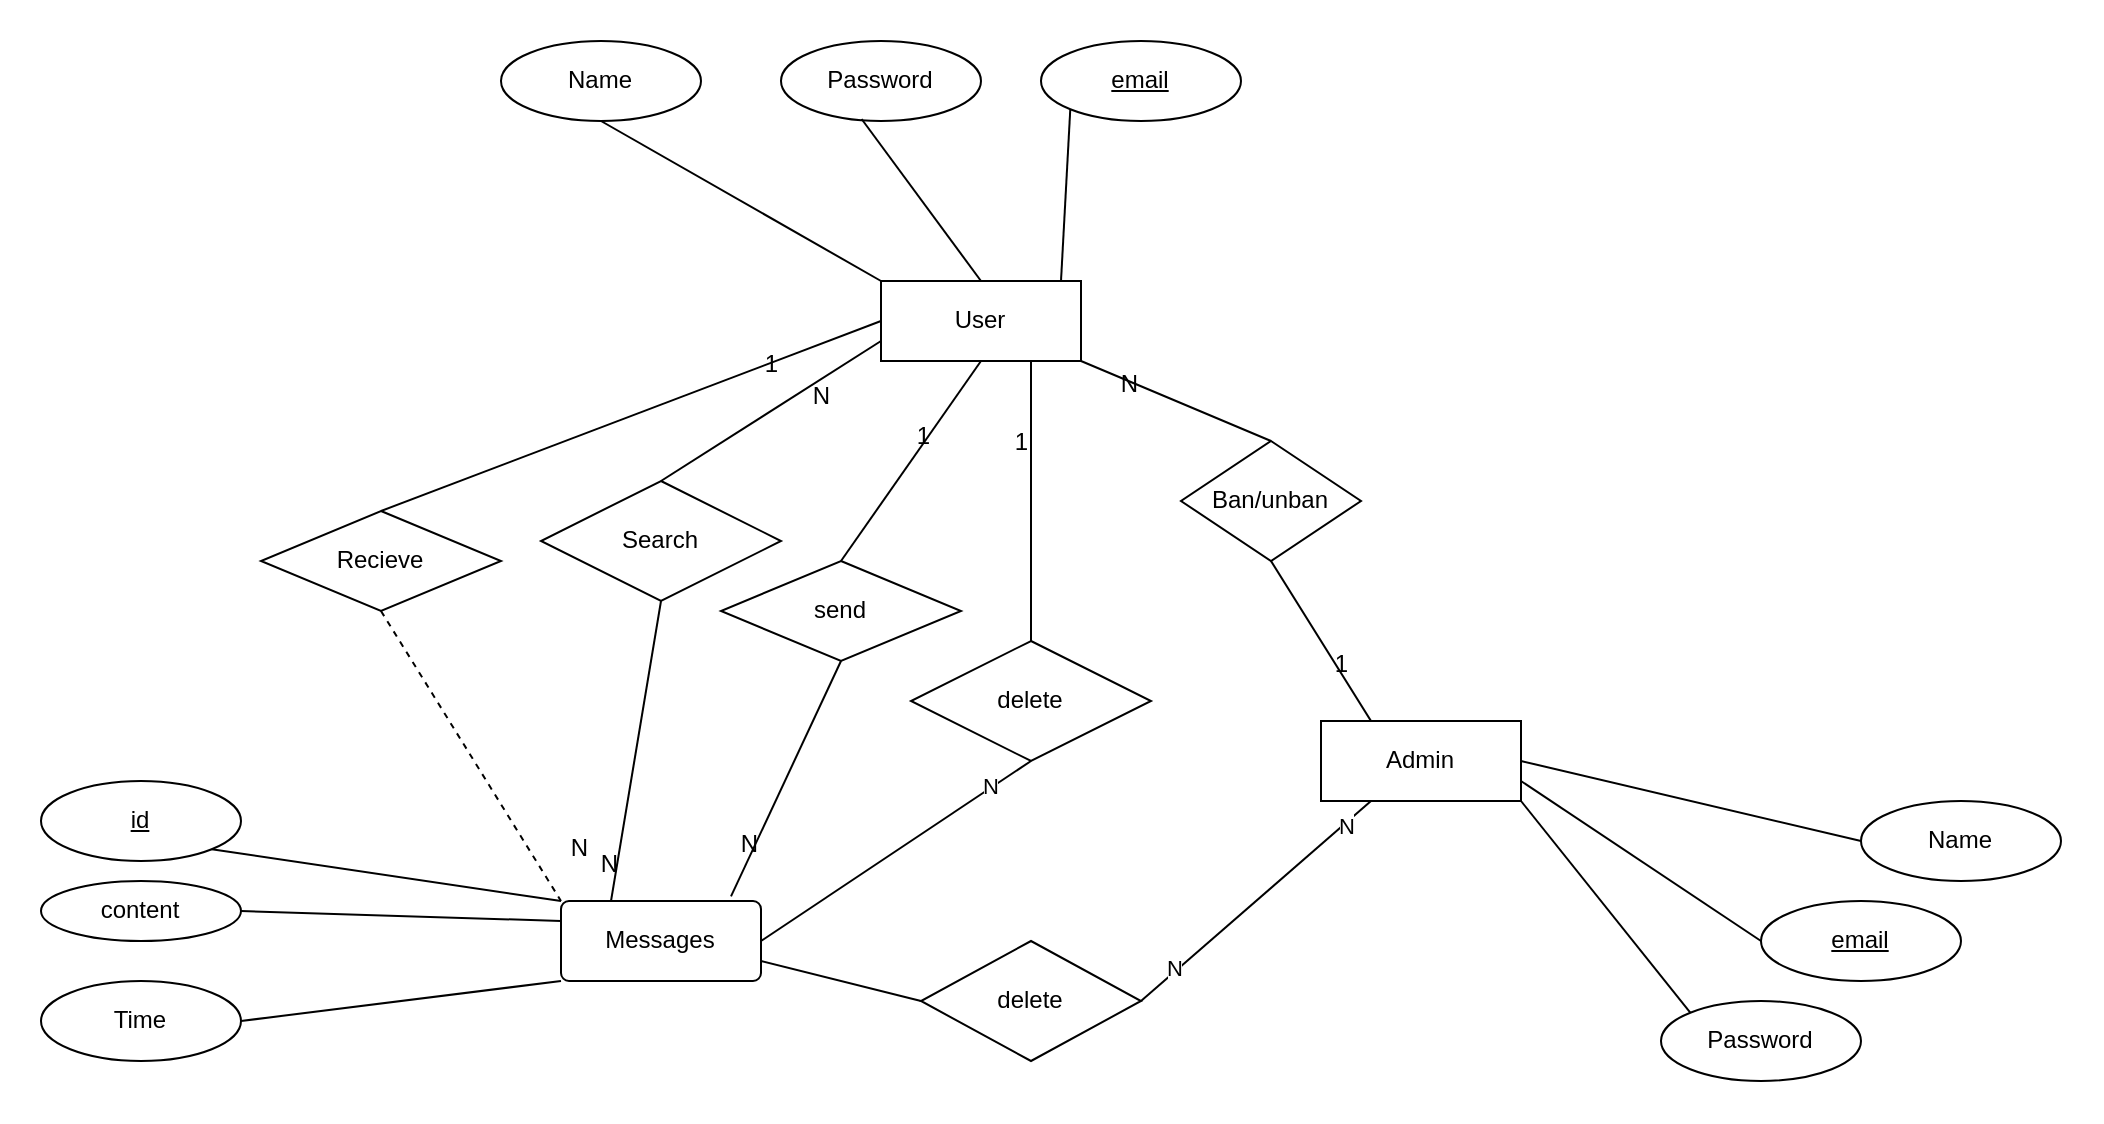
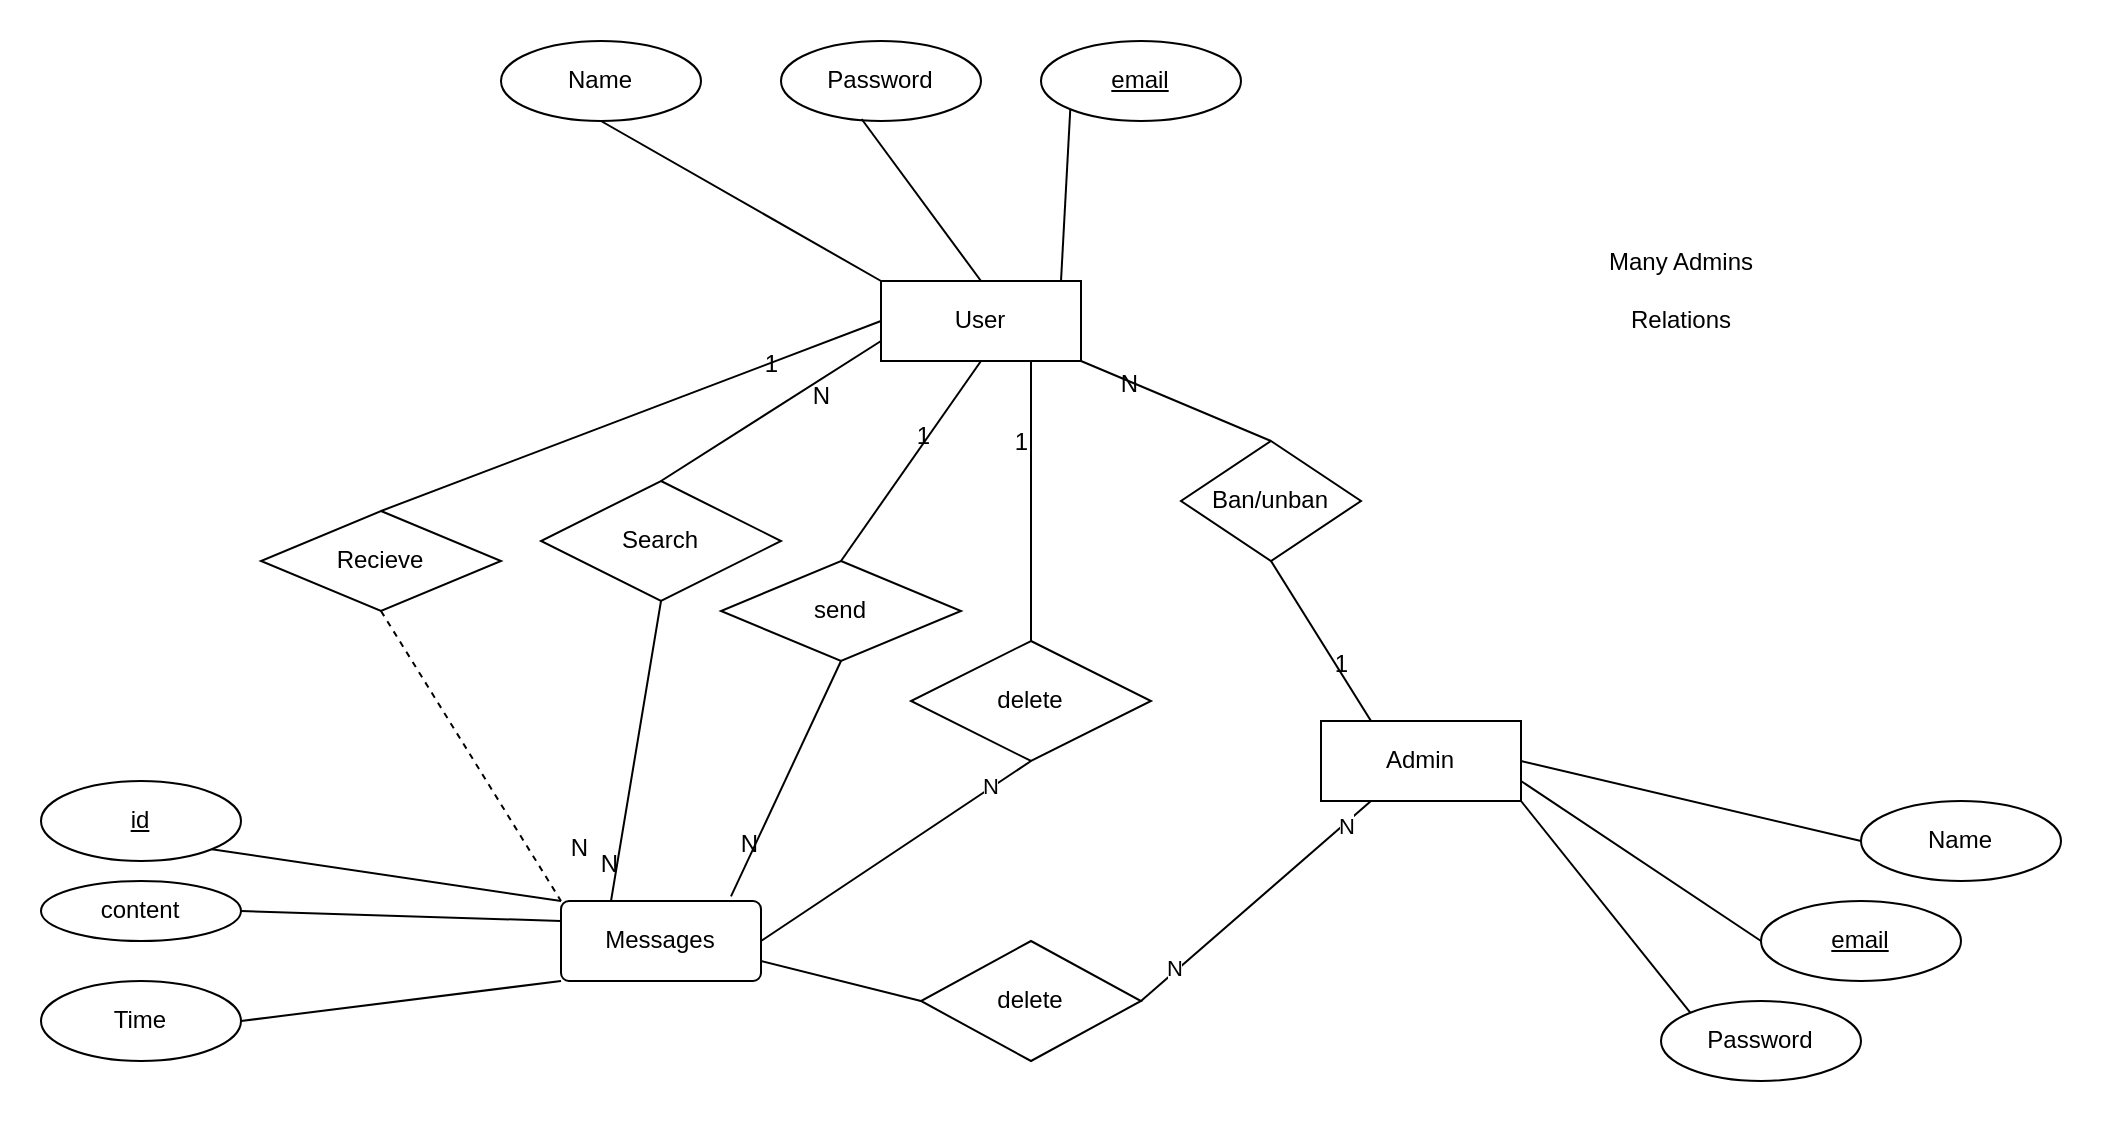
none -> (1681, 291)
